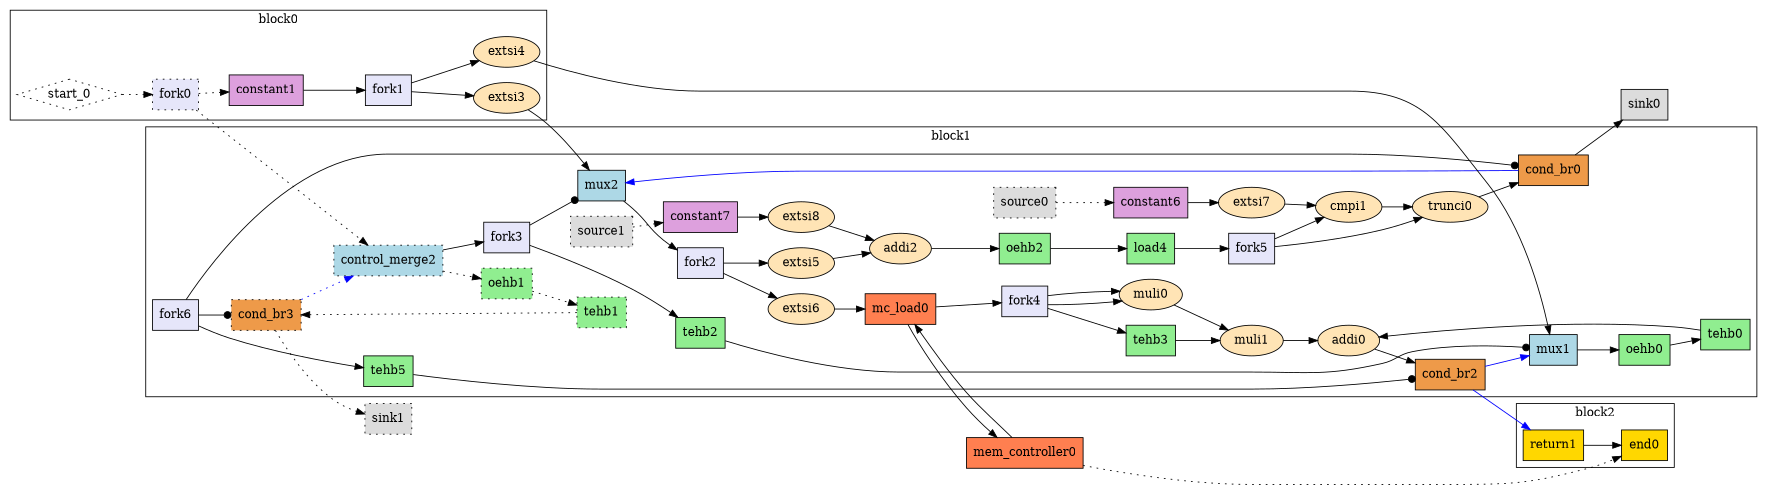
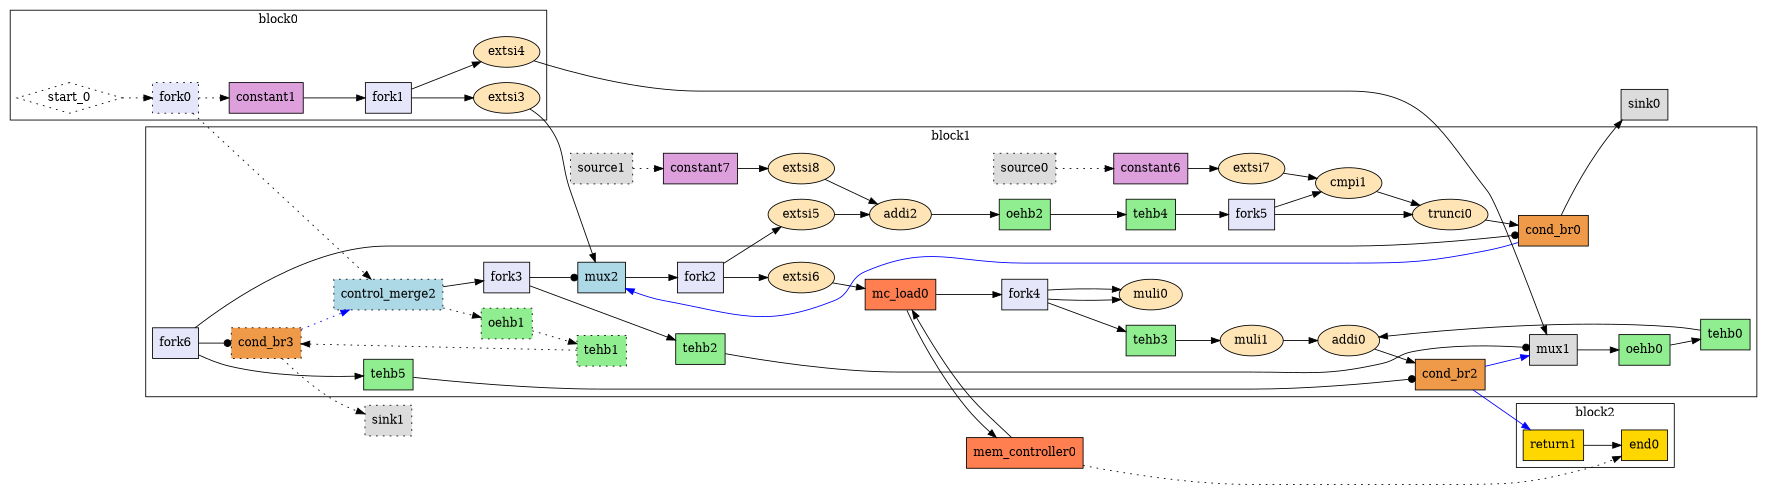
(1151, 249) -> (1151, 215)
(1197, 316) -> none
(1553, 350) -> (1553, 350)
